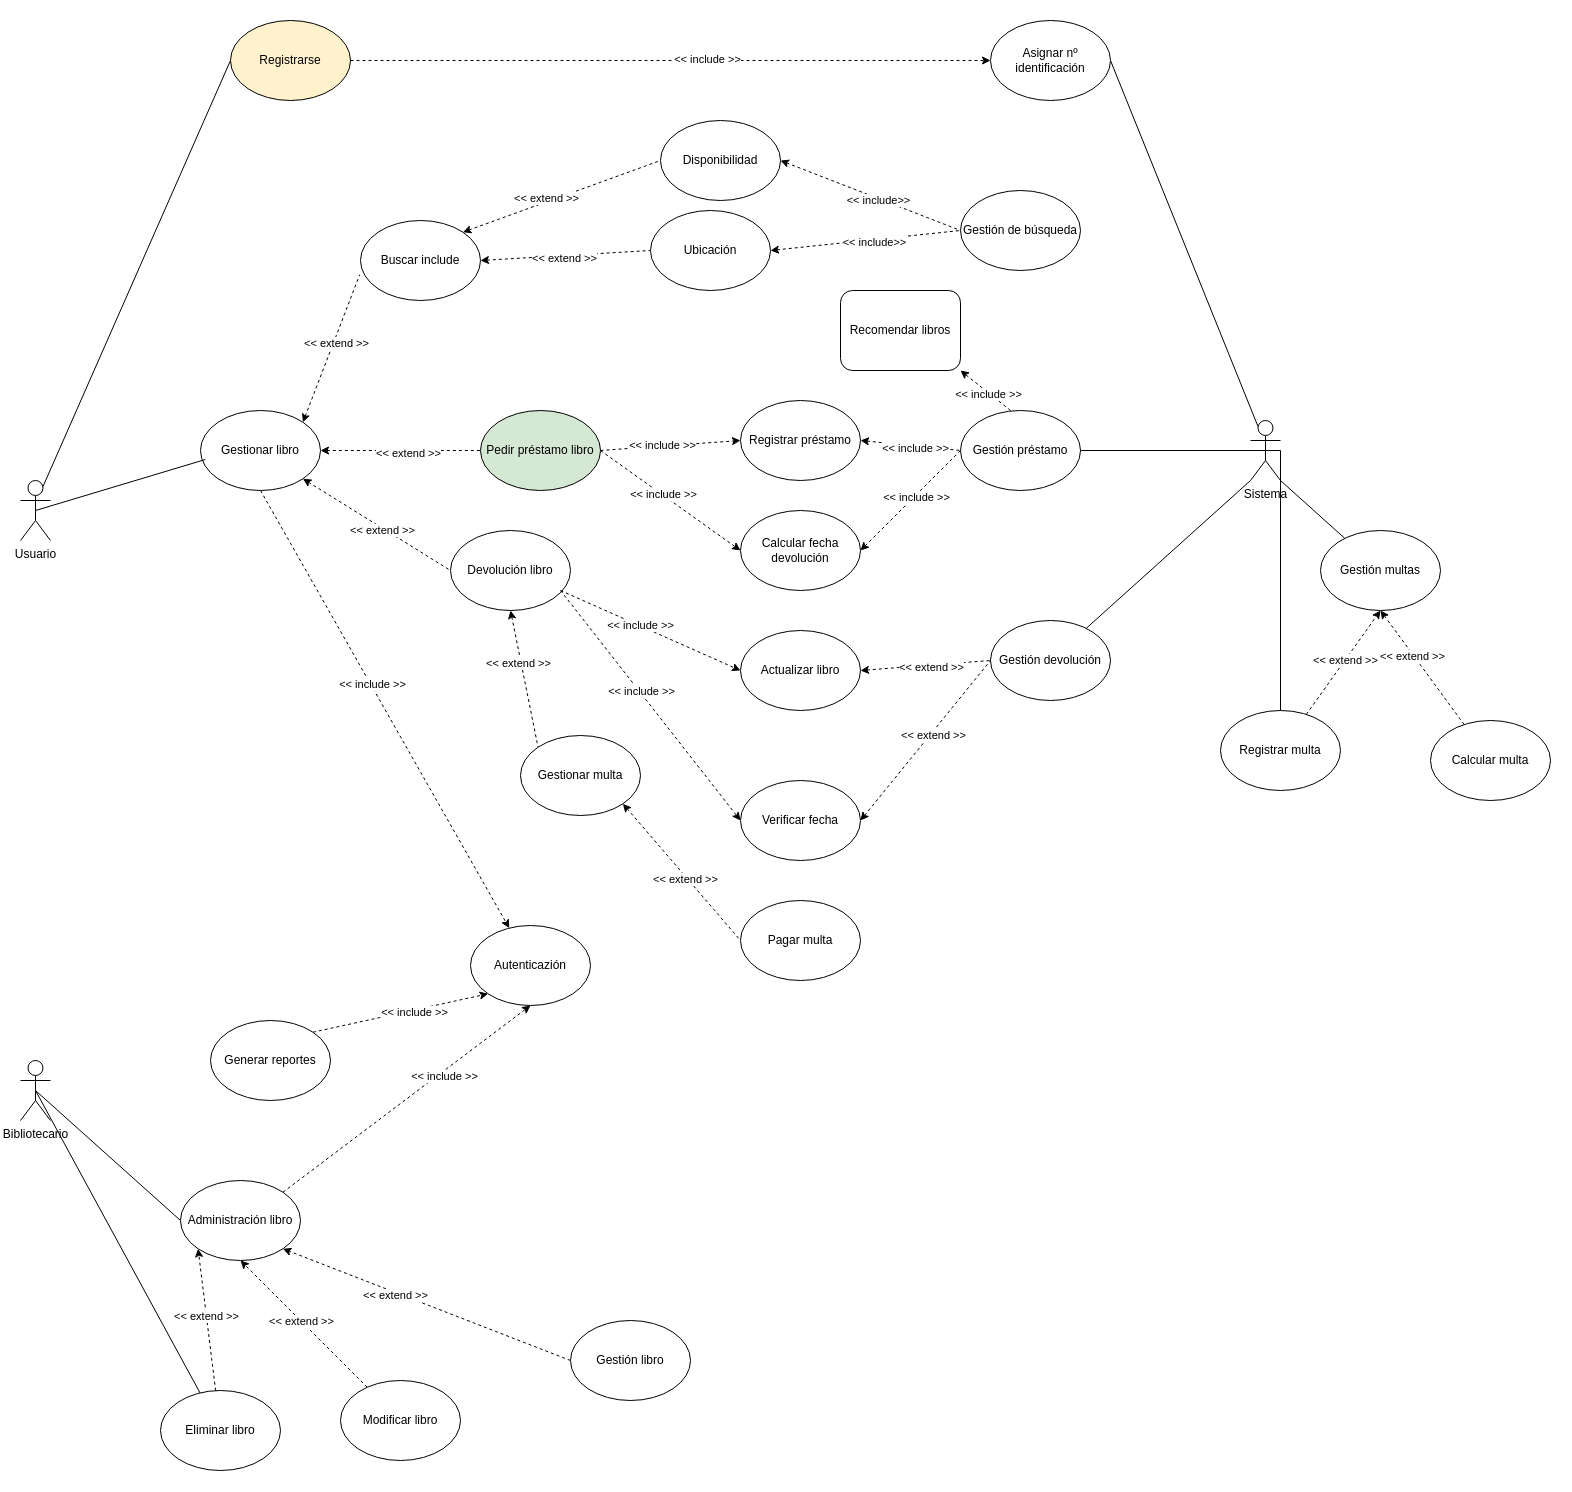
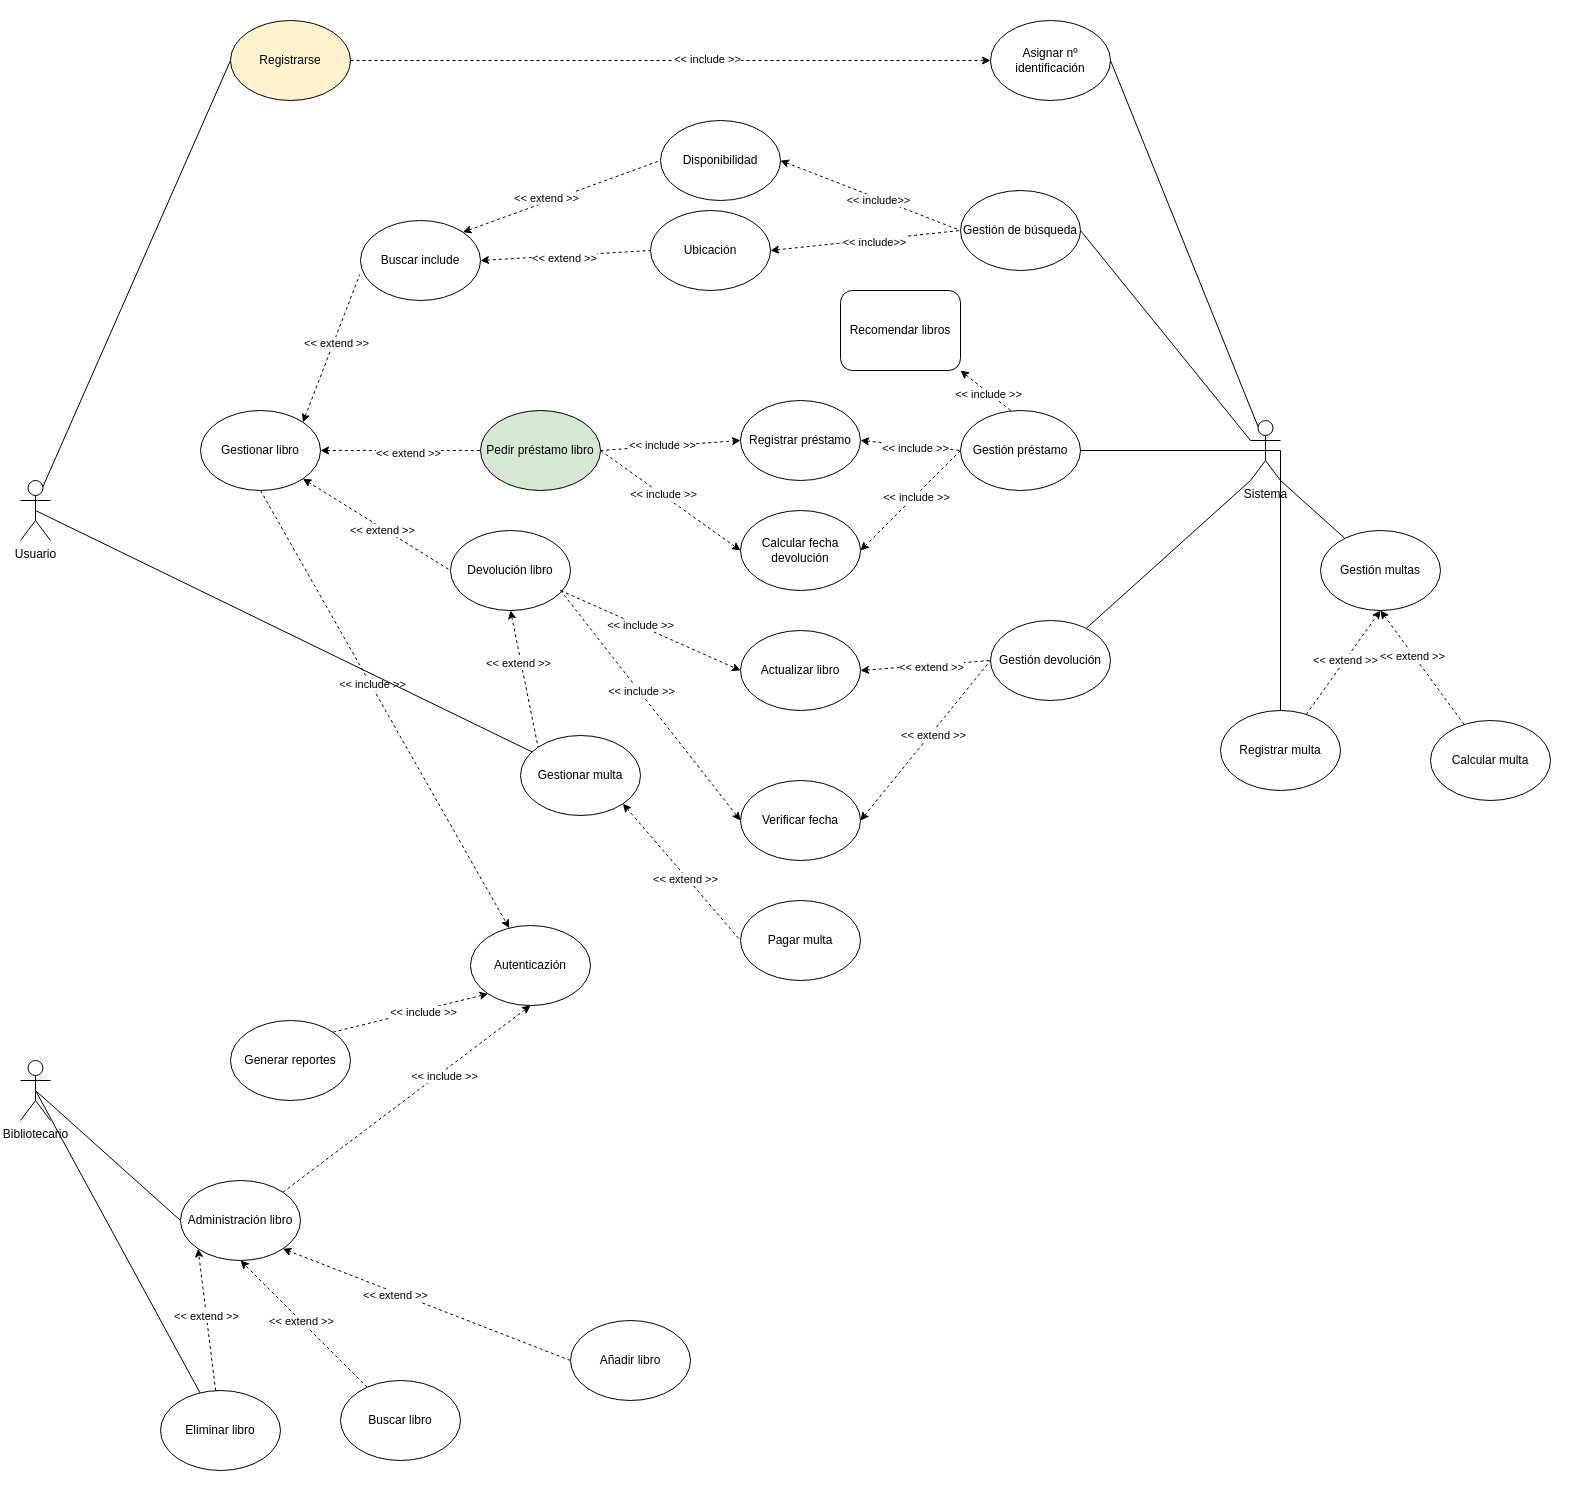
none -> (1165, 335)
(121, 485) -> (285, 632)
(271, 1061) -> (291, 1061)
(631, 1361) -> (631, 1361)
(401, 1421) -> (401, 1421)
